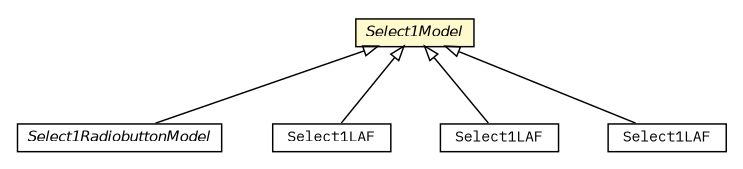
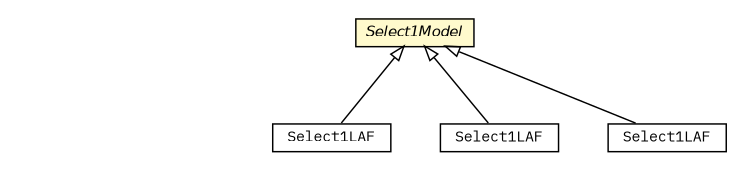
(120, 137) -> none
